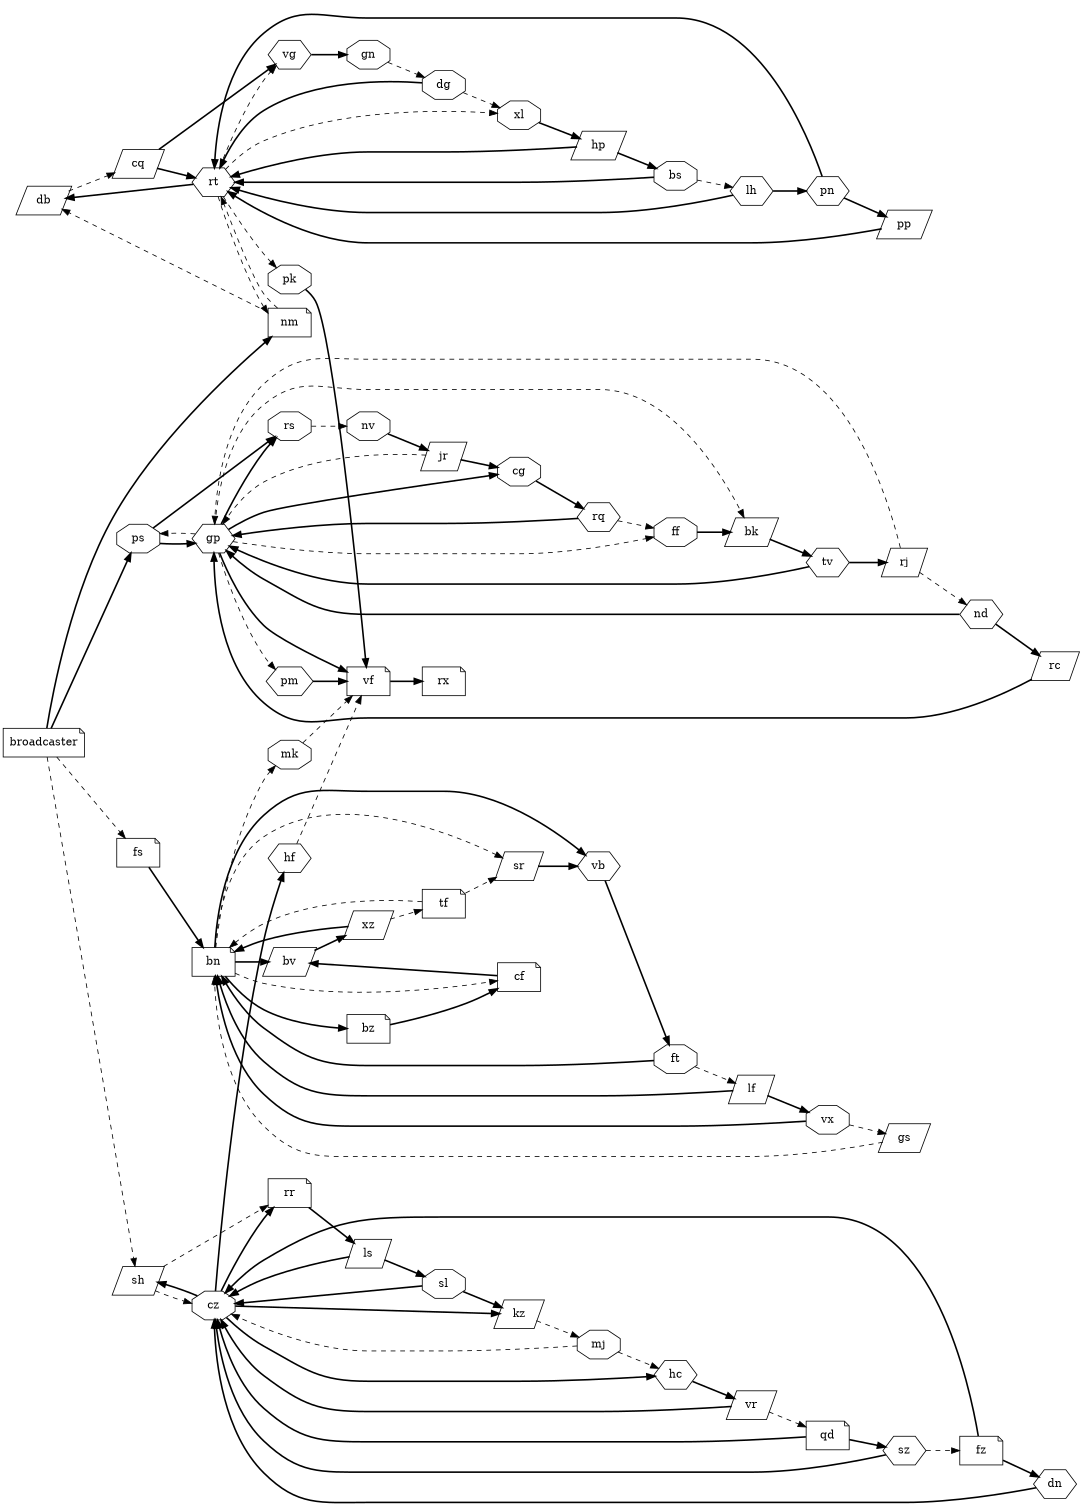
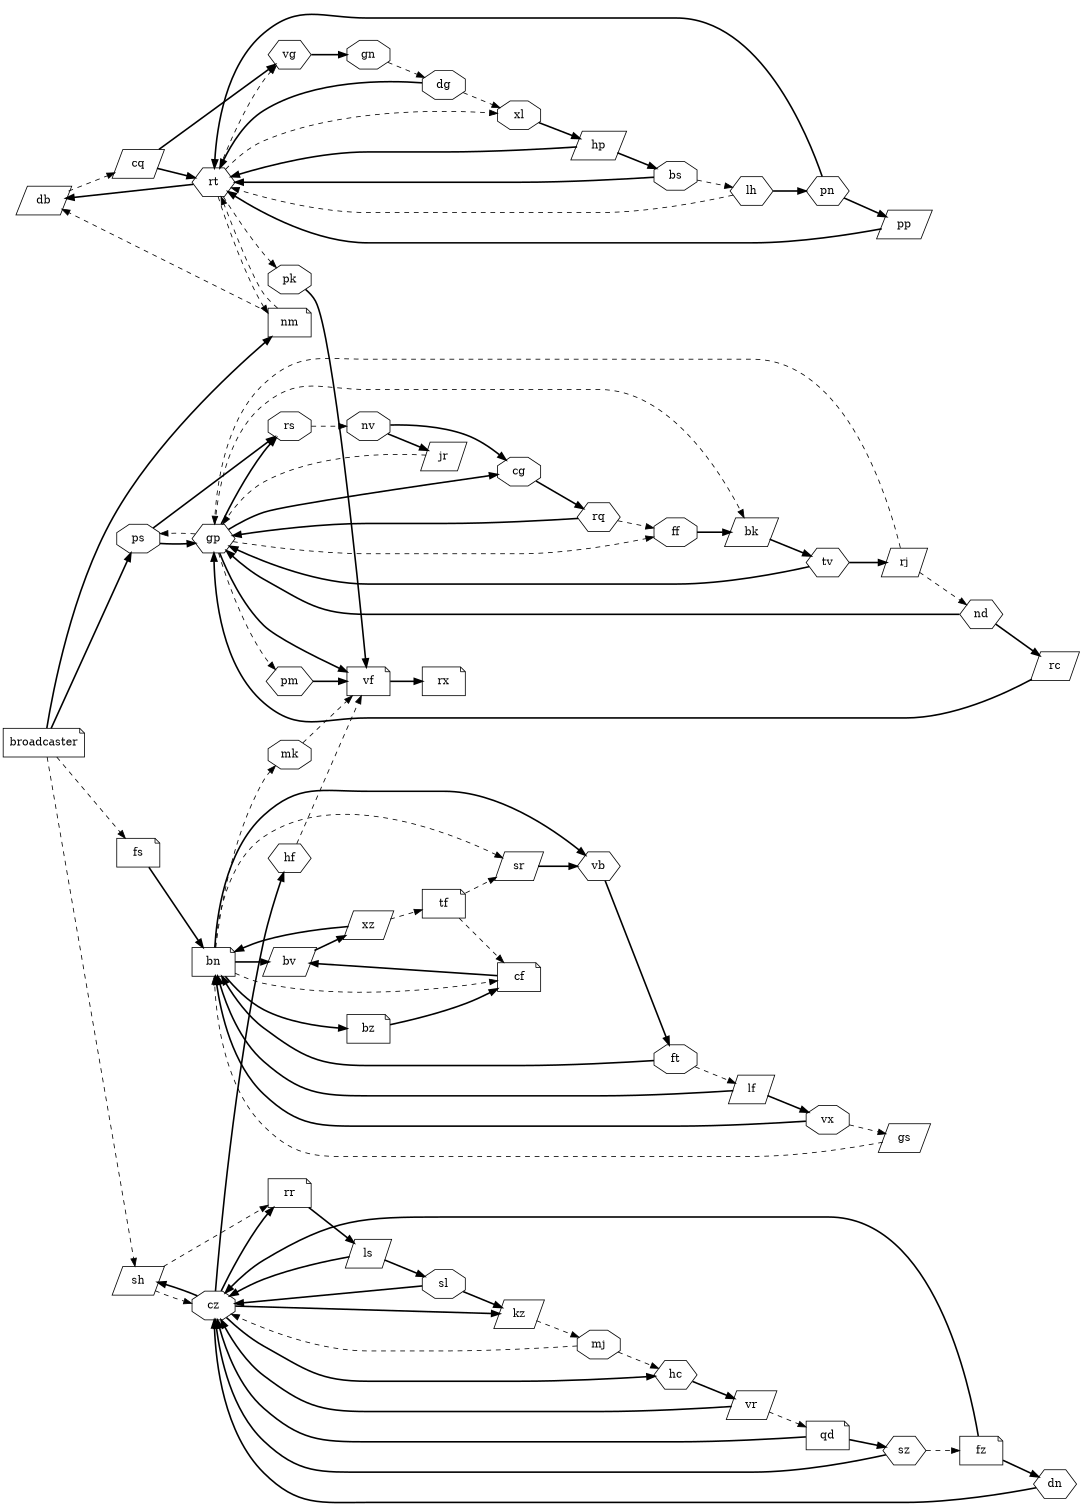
(486, 213) -> (486, 213)
(475, 463) -> (448, 430)
(325, 905) -> (479, 938)
